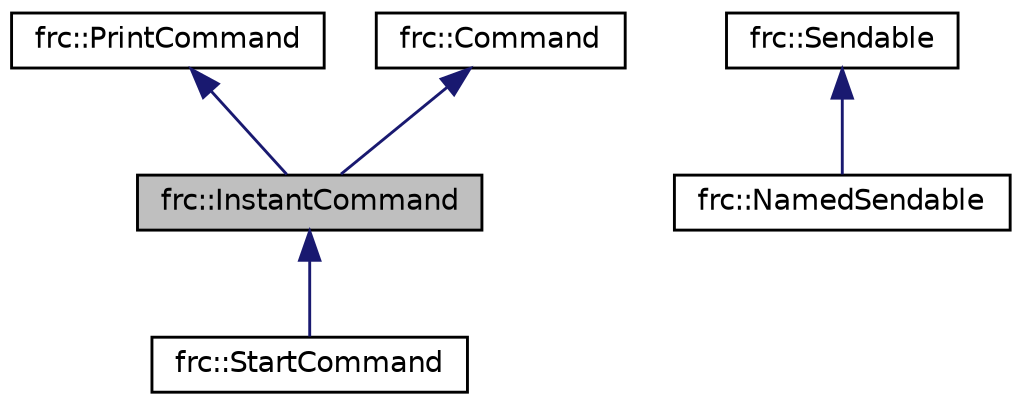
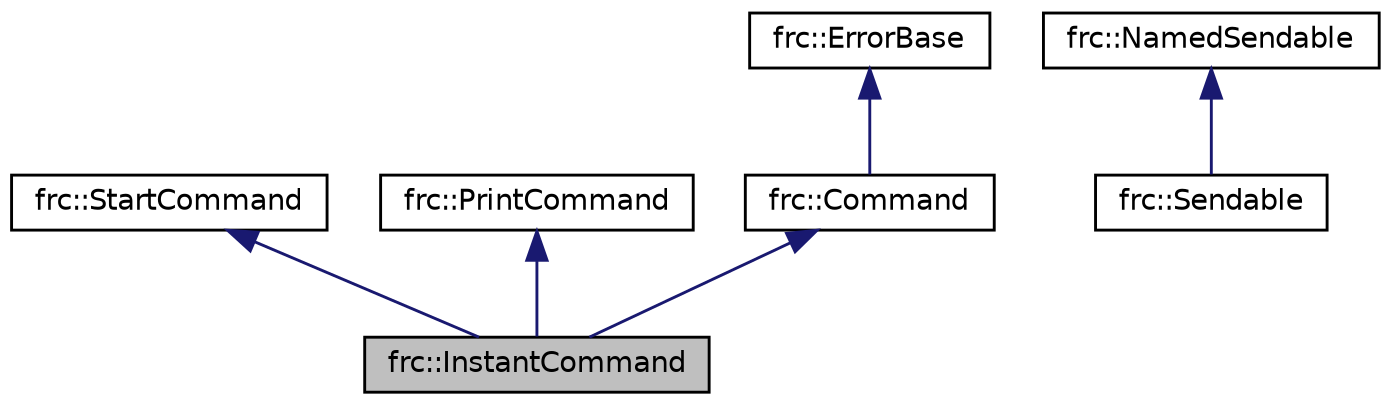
none -> (870, 41)
(842, 137) -> (1211, 137)
(310, 299) -> (367, 289)
